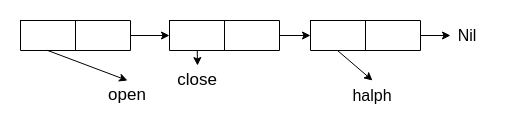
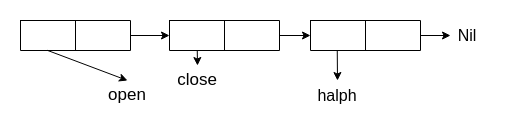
(373, 96) -> (338, 96)
